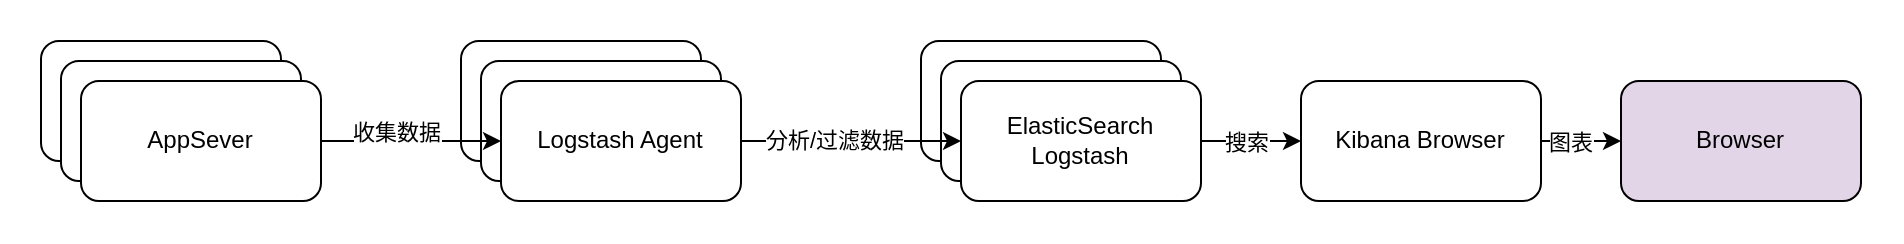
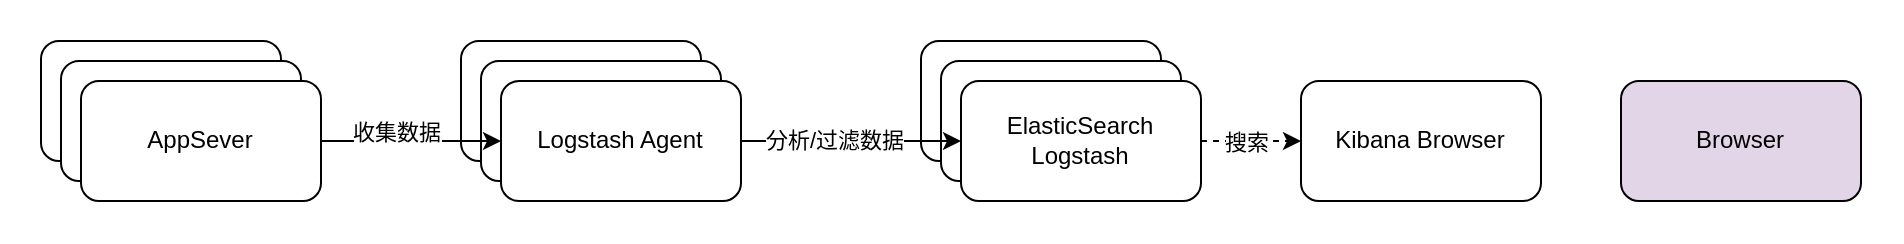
(1214, 141) -> (1214, 141)
(1574, 141) -> none
